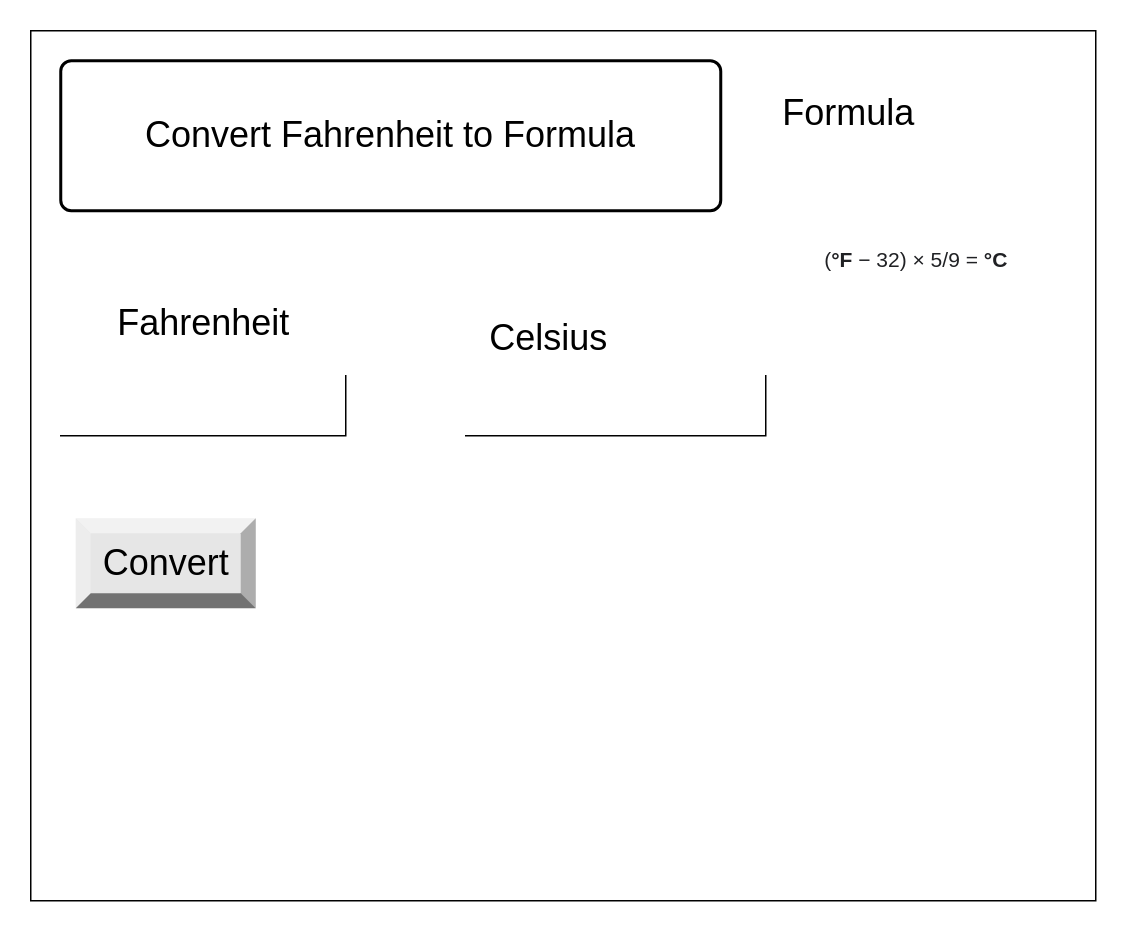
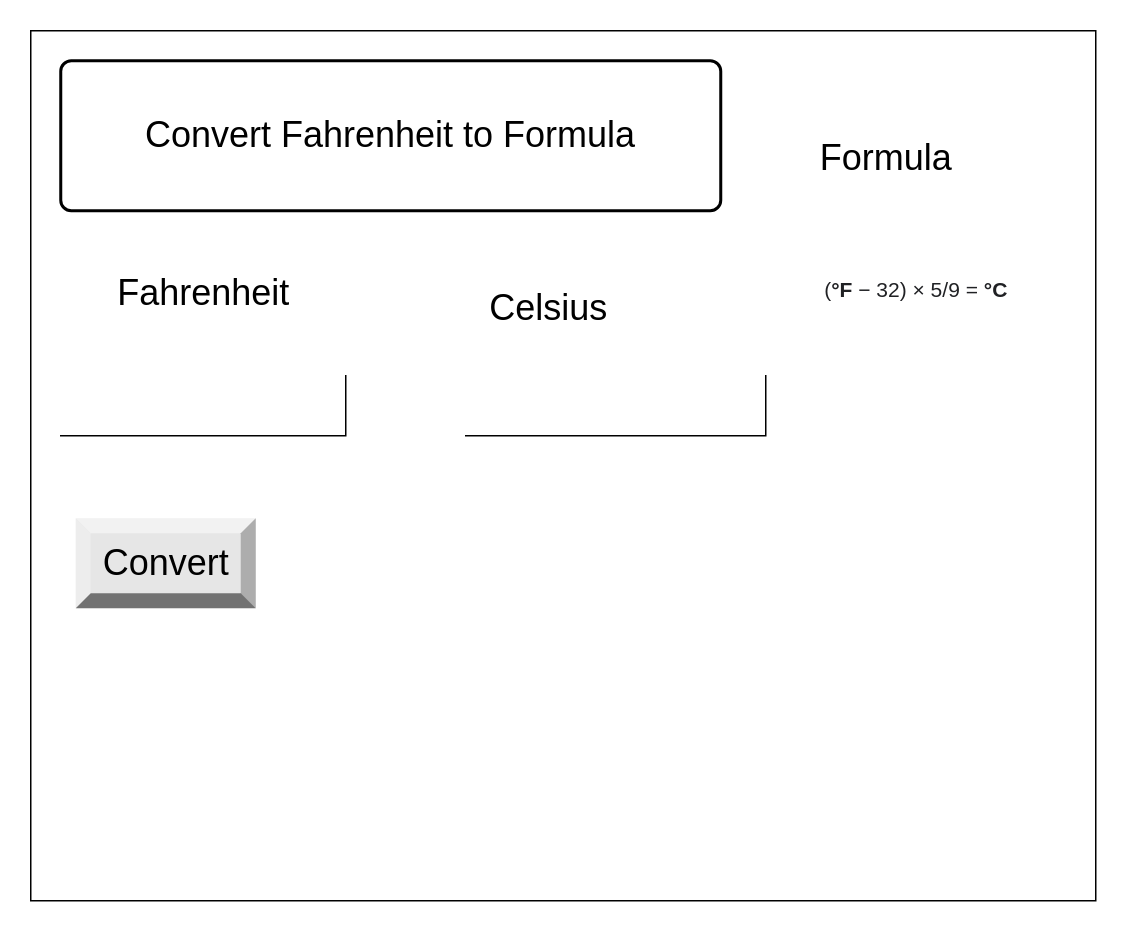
(848, 113) -> (886, 158)
(916, 256) -> (916, 286)
(203, 323) -> (203, 293)
(548, 338) -> (548, 308)
